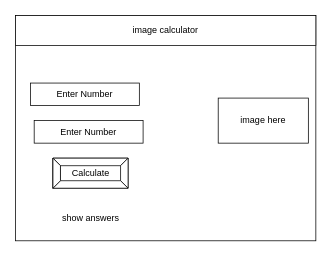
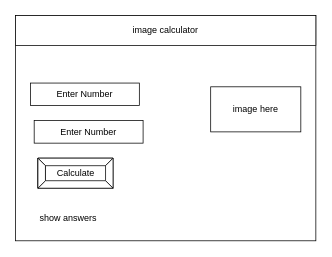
(263, 120) -> (255, 109)
(90, 173) -> (75, 173)
(90, 218) -> (68, 218)
